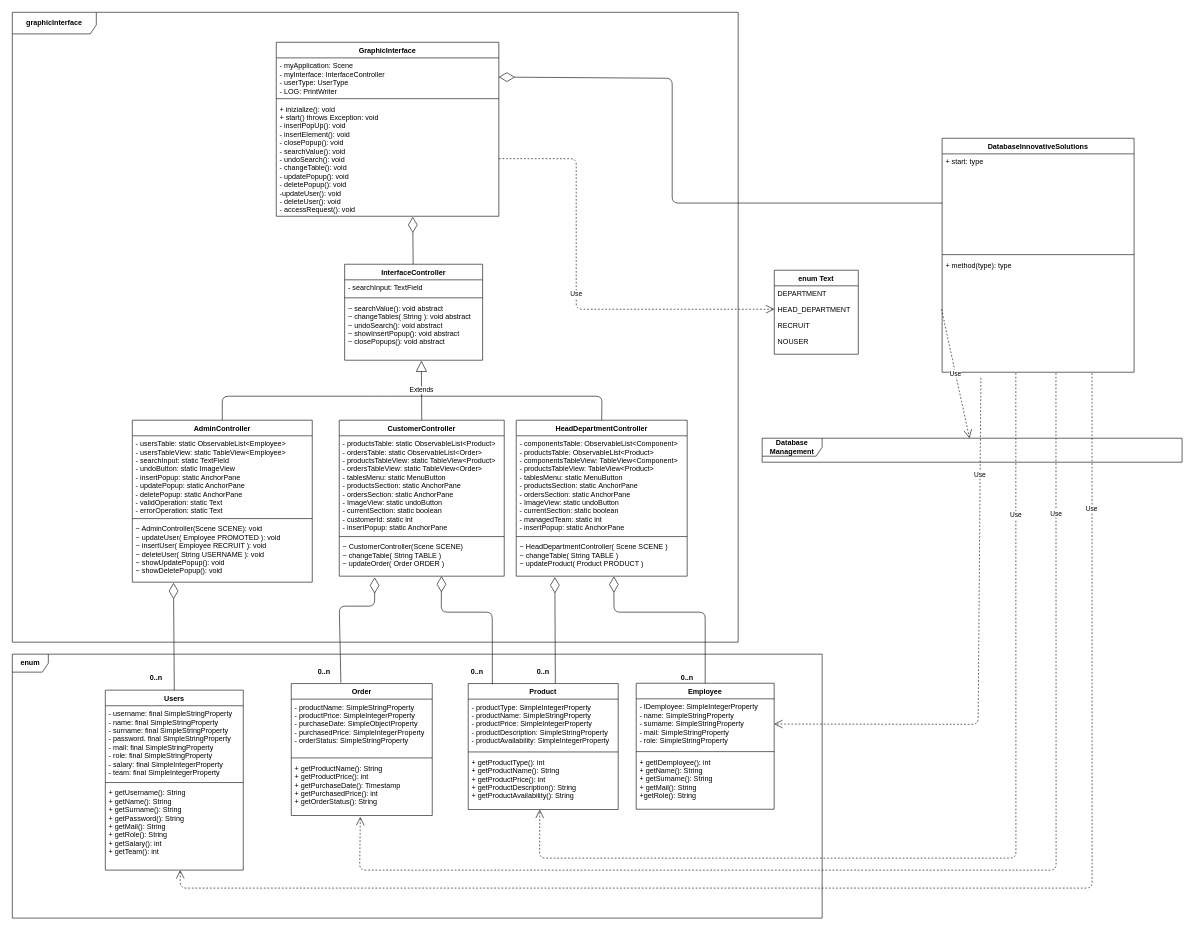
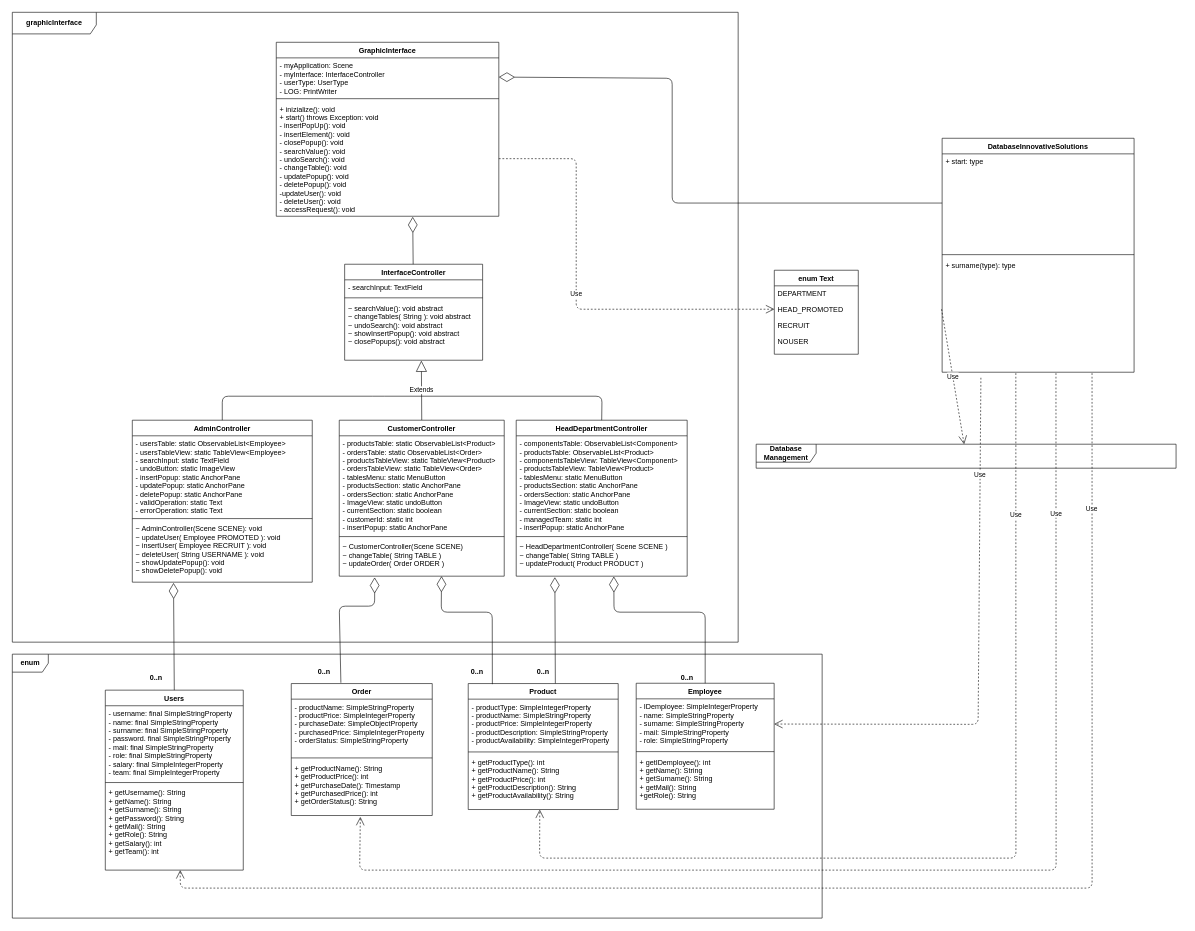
(983, 265) -> (985, 265)
(808, 310) -> (804, 310)
(972, 450) -> (966, 456)
